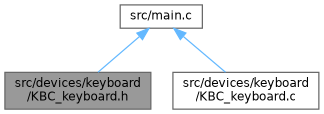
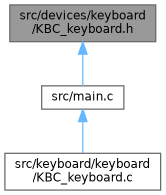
(119, 54) -> (83, 70)
(246, 91) -> (83, 172)
